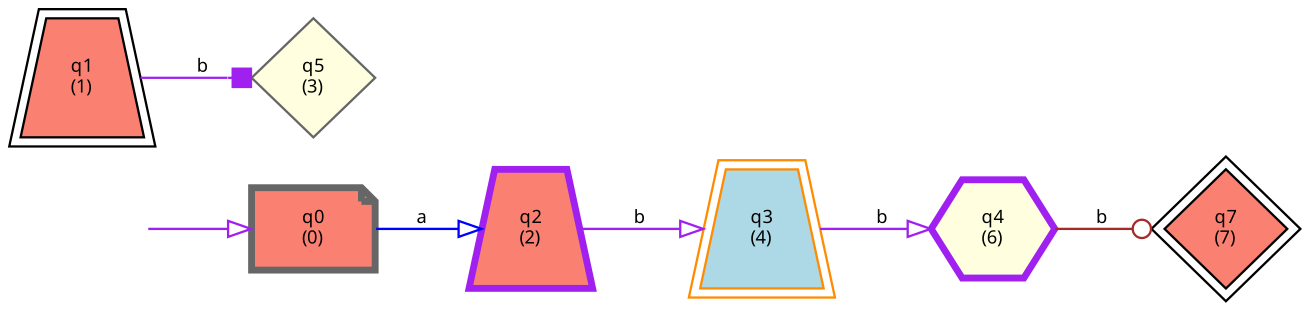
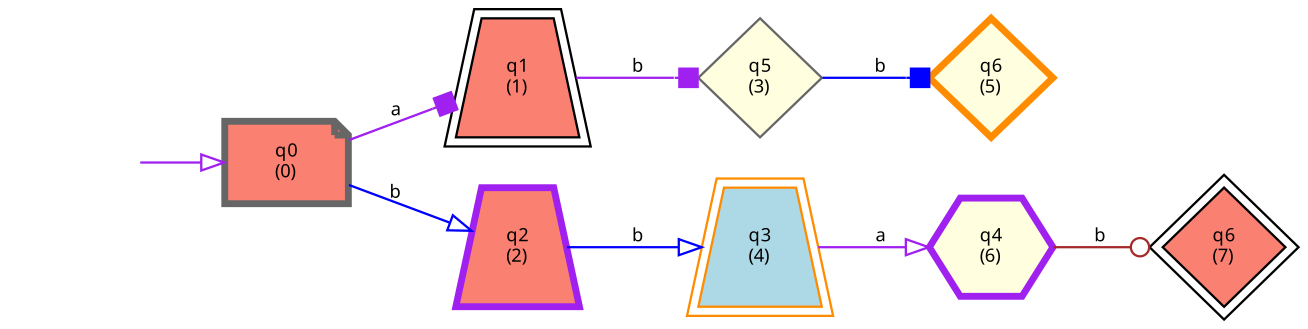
none -> (991, 78)
none -> (391, 124)
(422, 219) -> (396, 193)
(883, 219) -> (881, 237)
(630, 229) -> (623, 247)
(1226, 229) -> (1224, 247)
